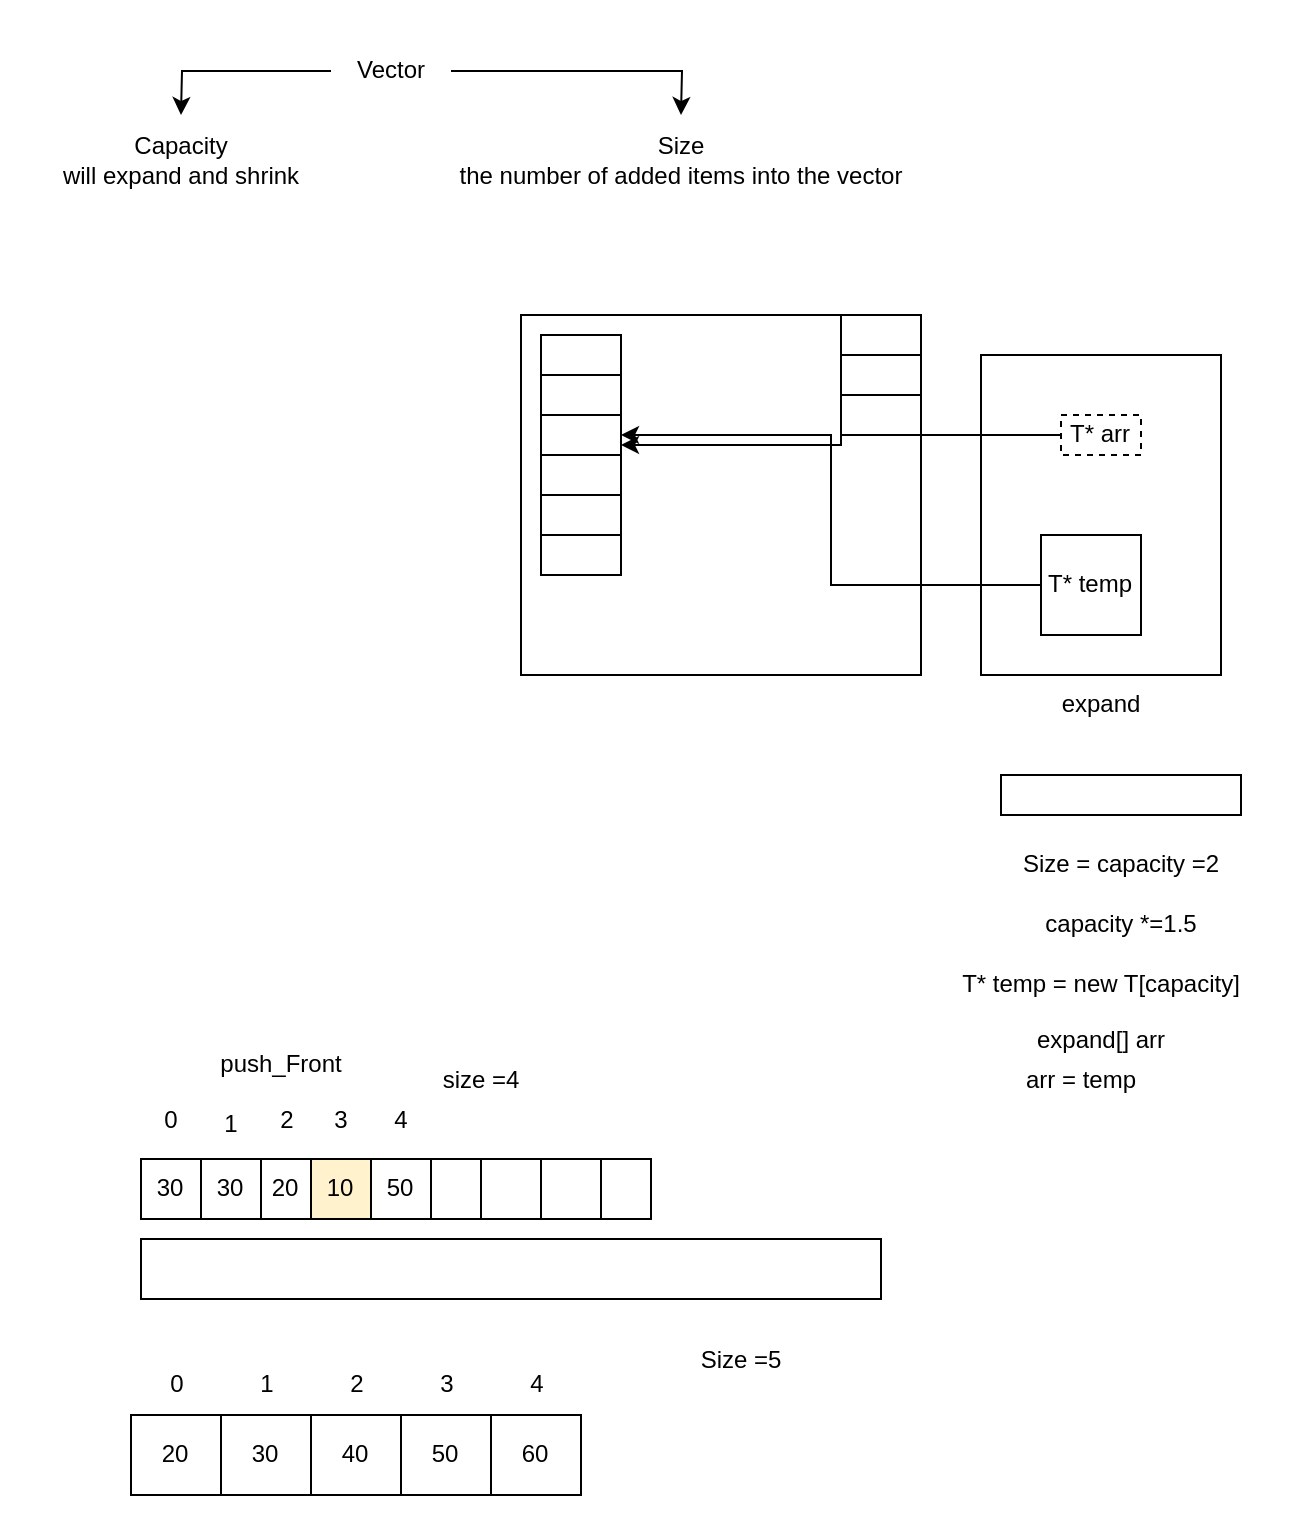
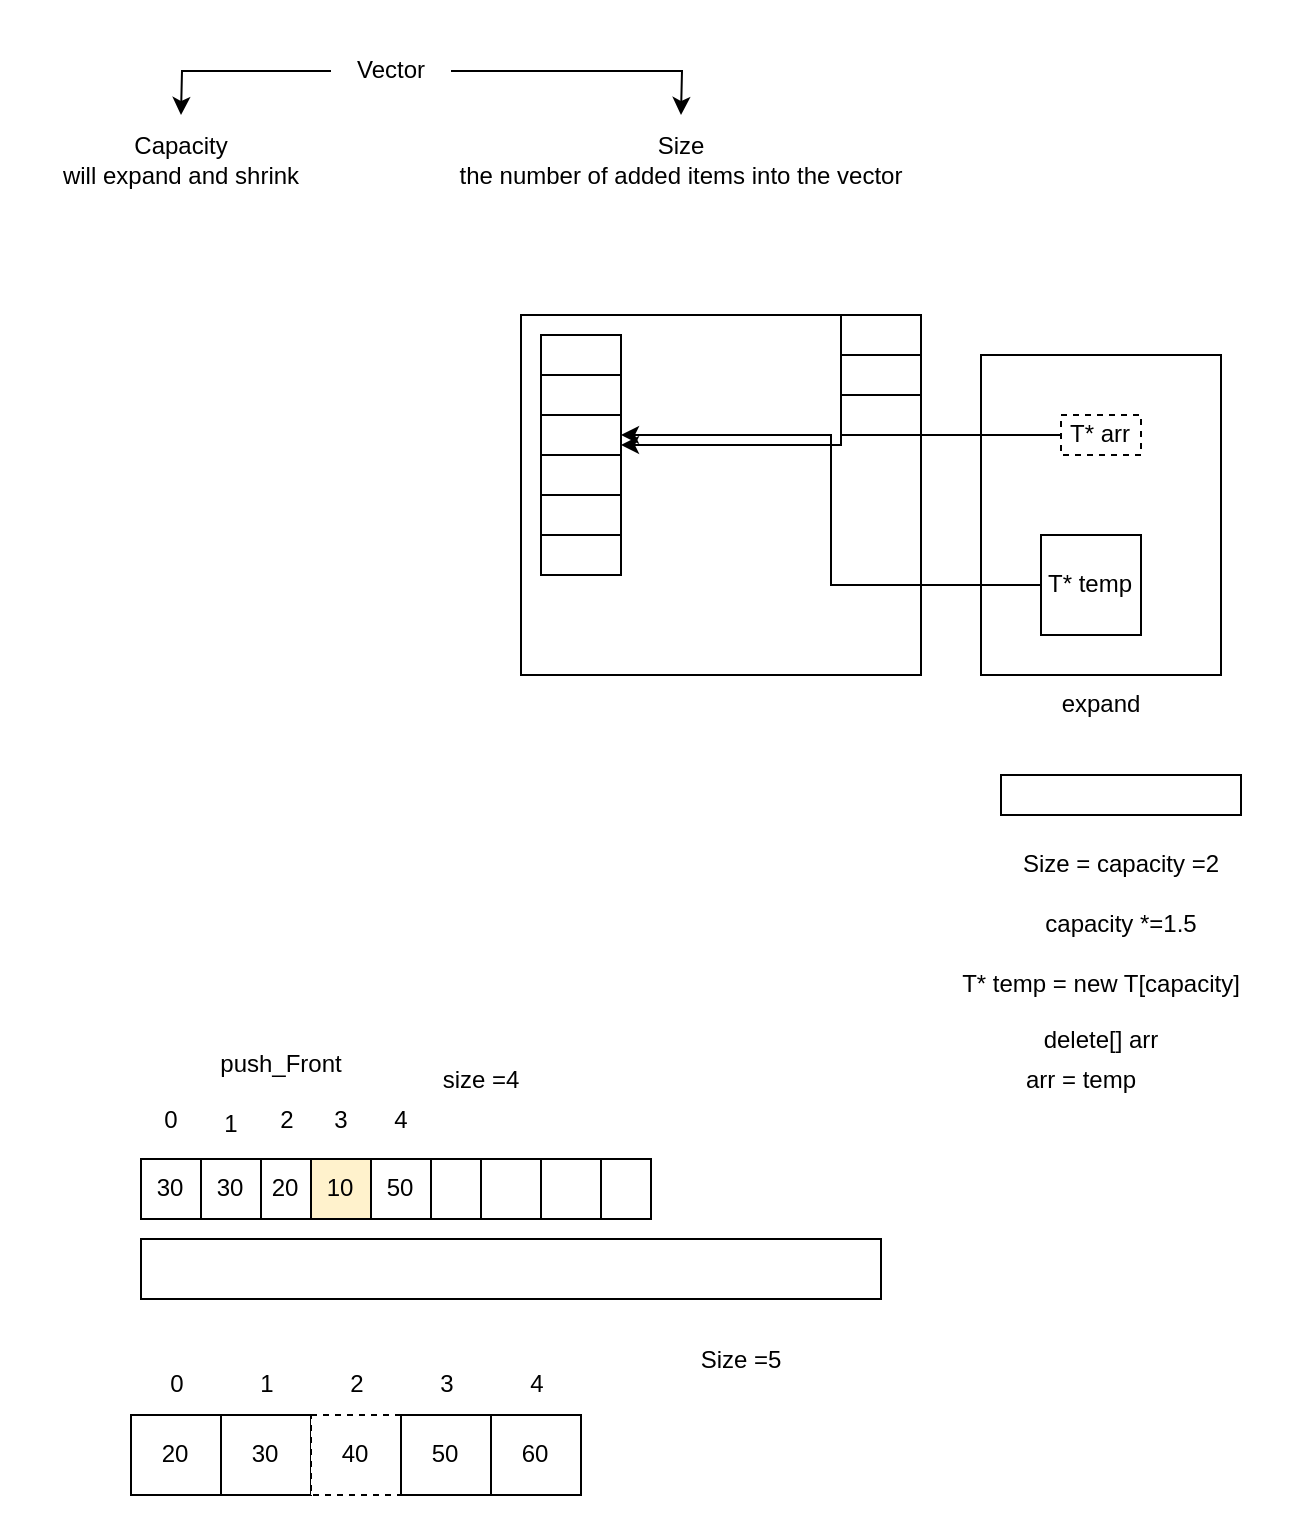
(1102, 1041) -> (1102, 1041)
(356, 1455) -> (356, 1455)
